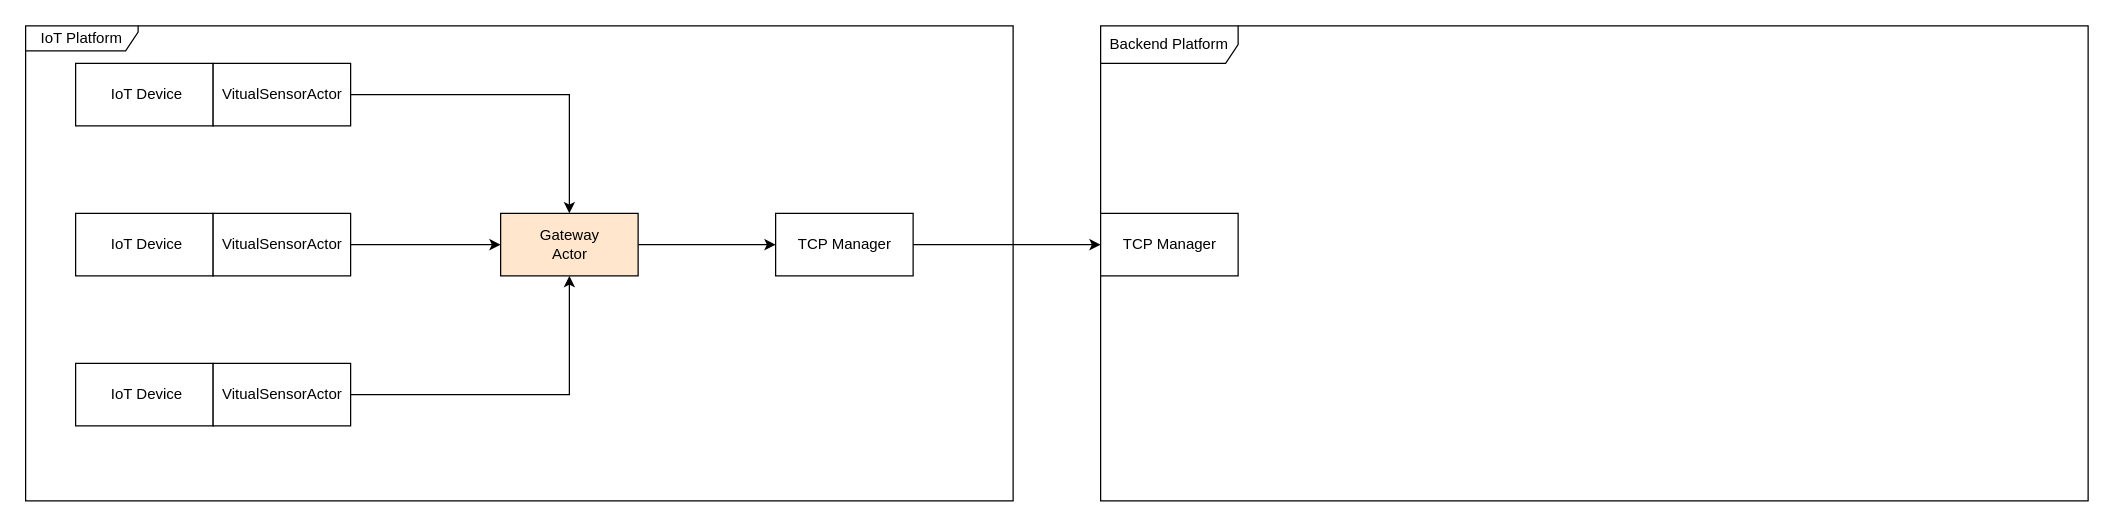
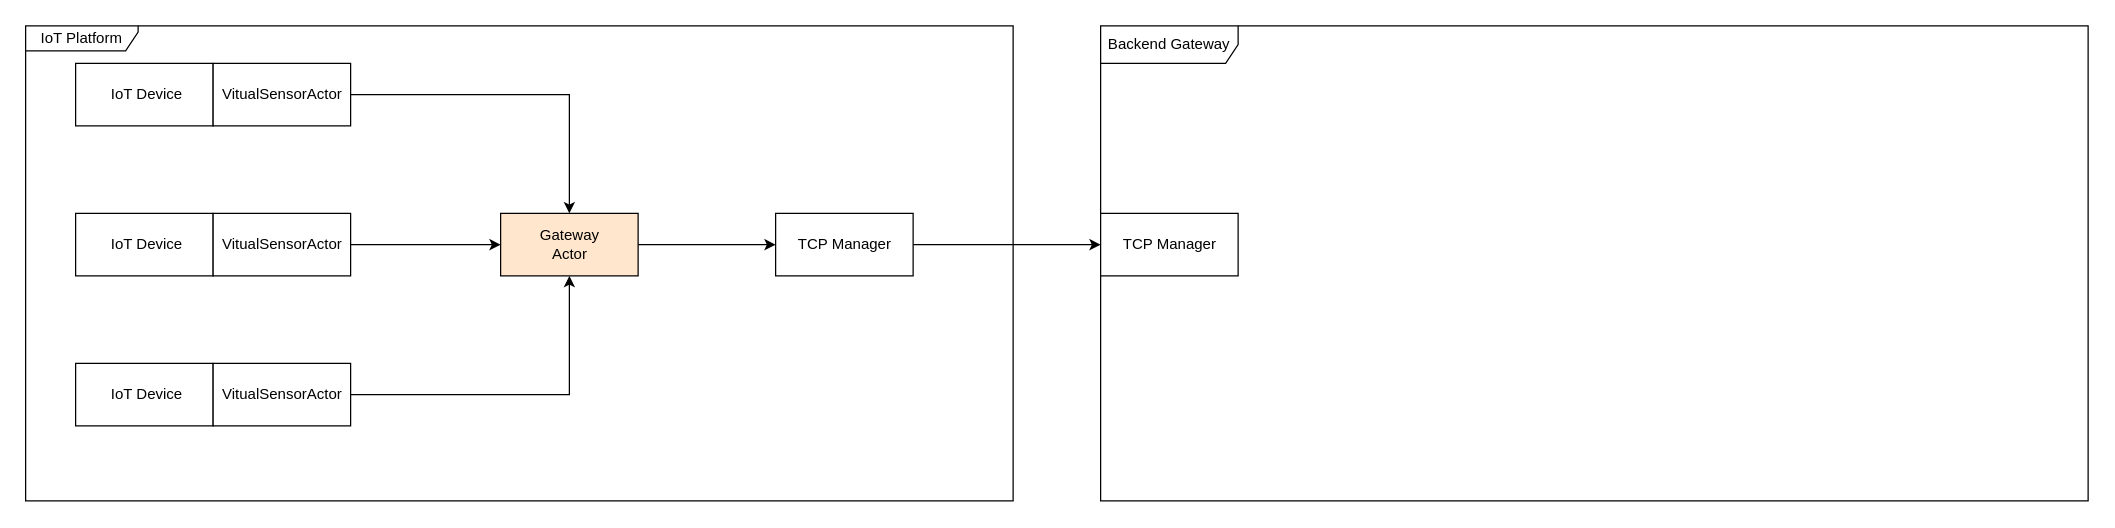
(1169, 44) -> (1169, 44)
